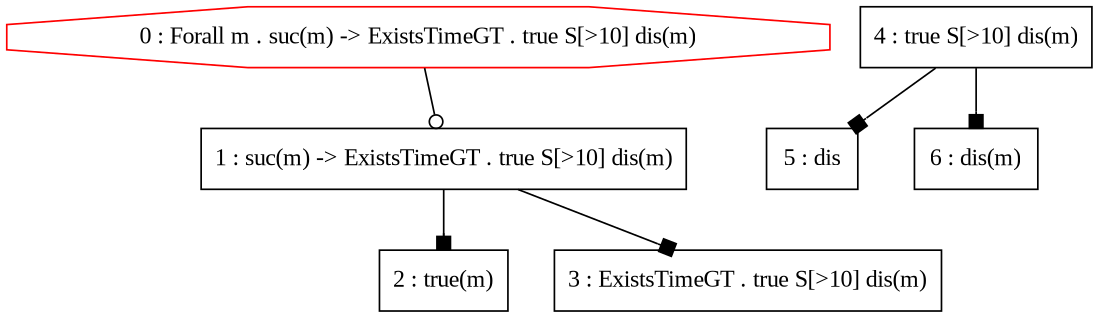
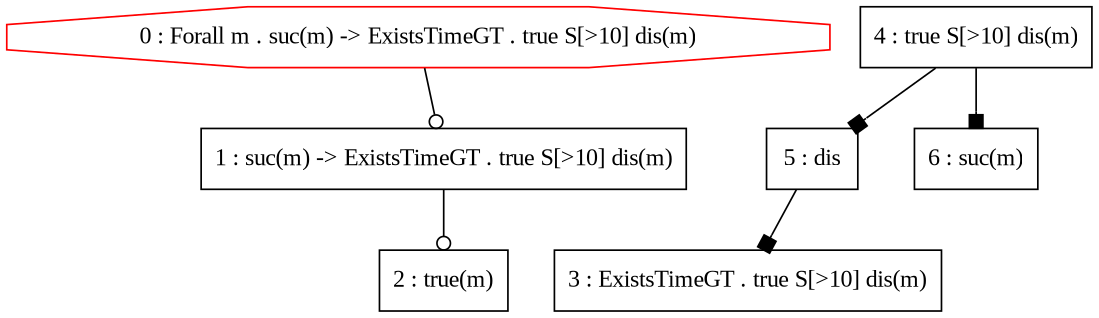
(976, 159) -> (976, 159)
(444, 213) -> (444, 213)
(588, 217) -> (784, 212)
